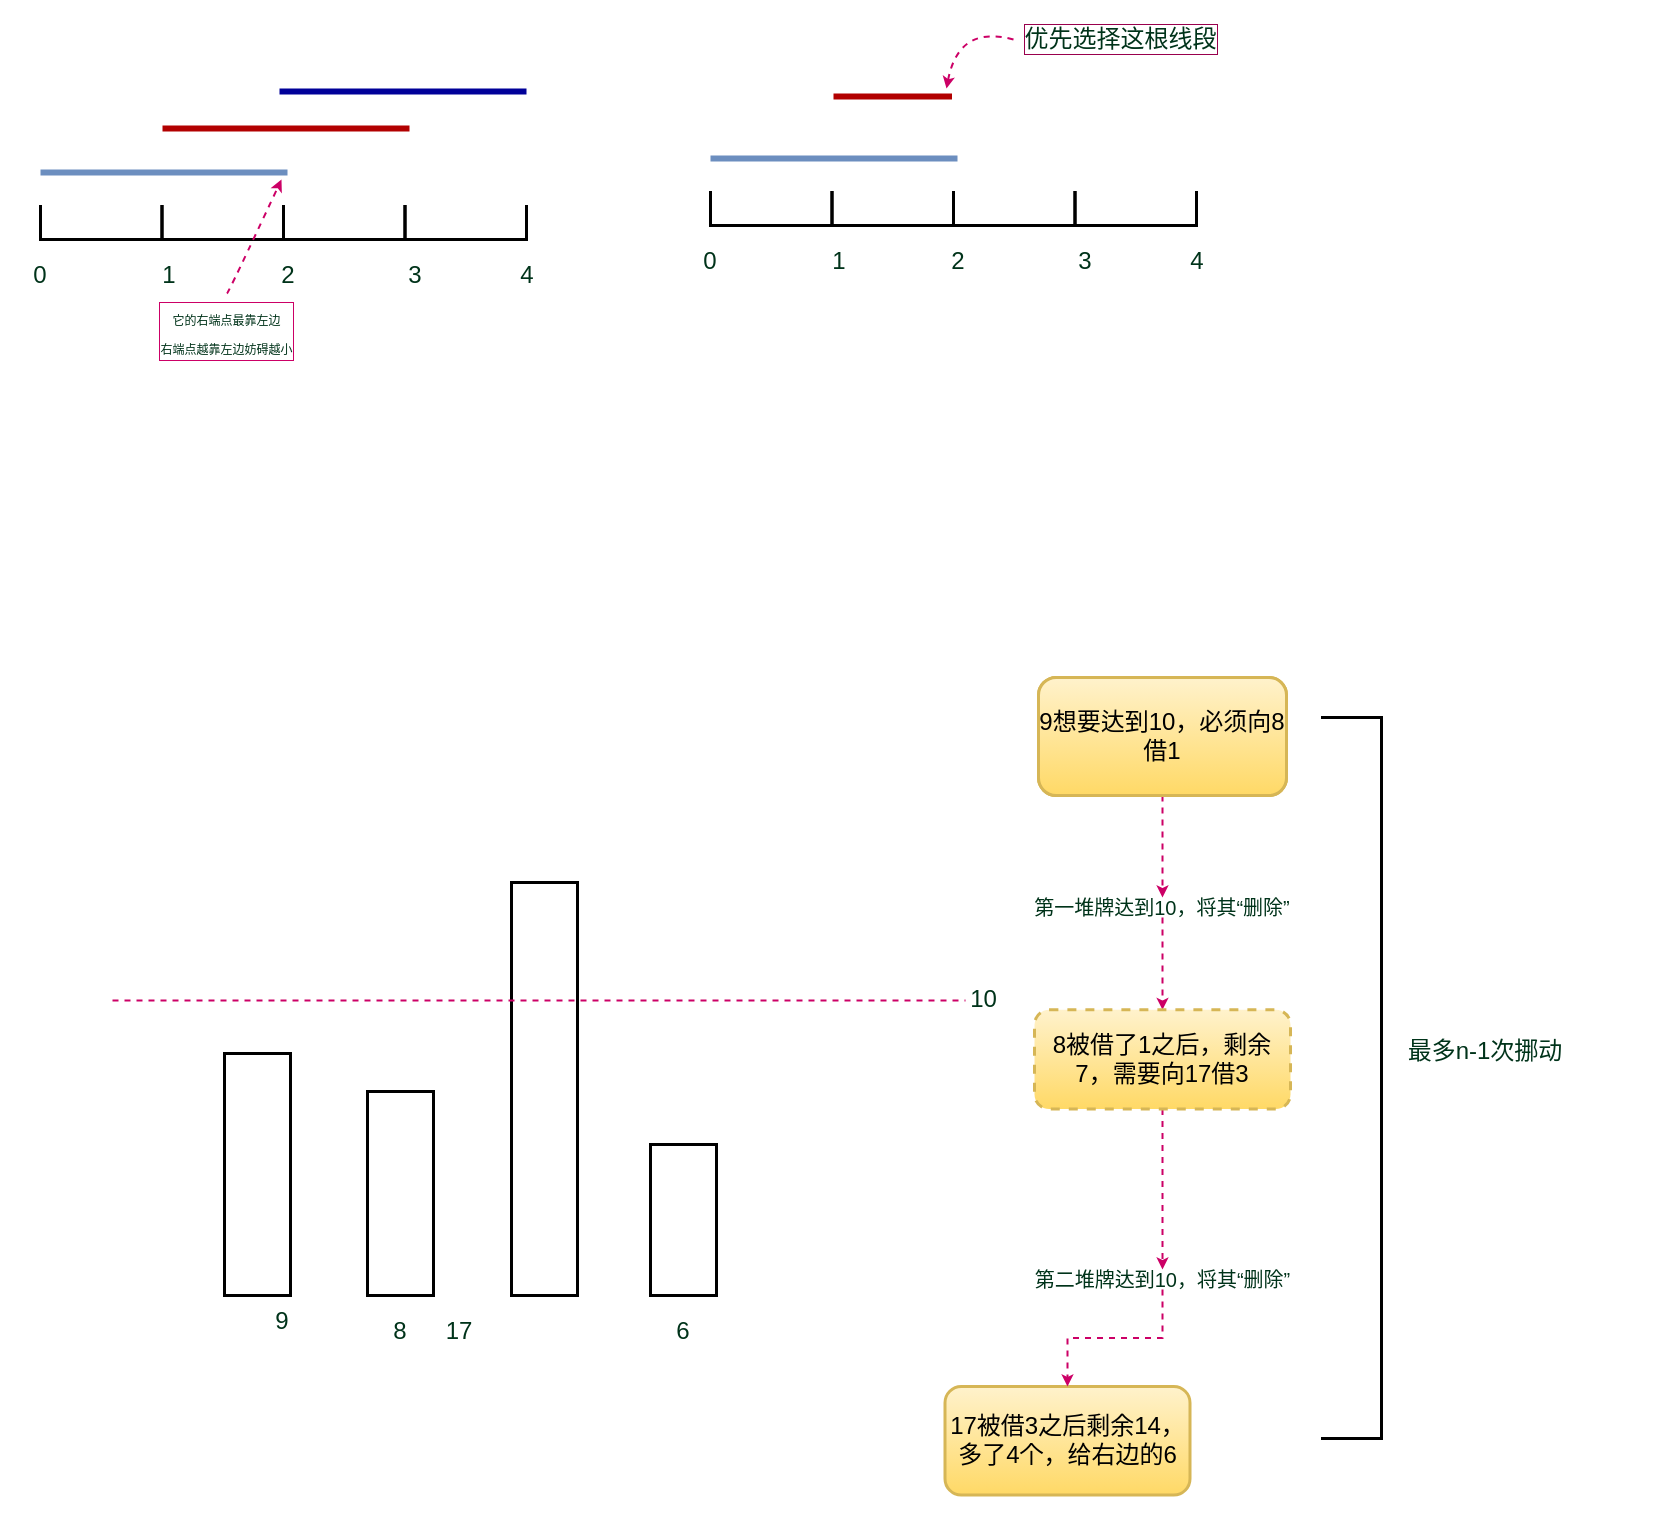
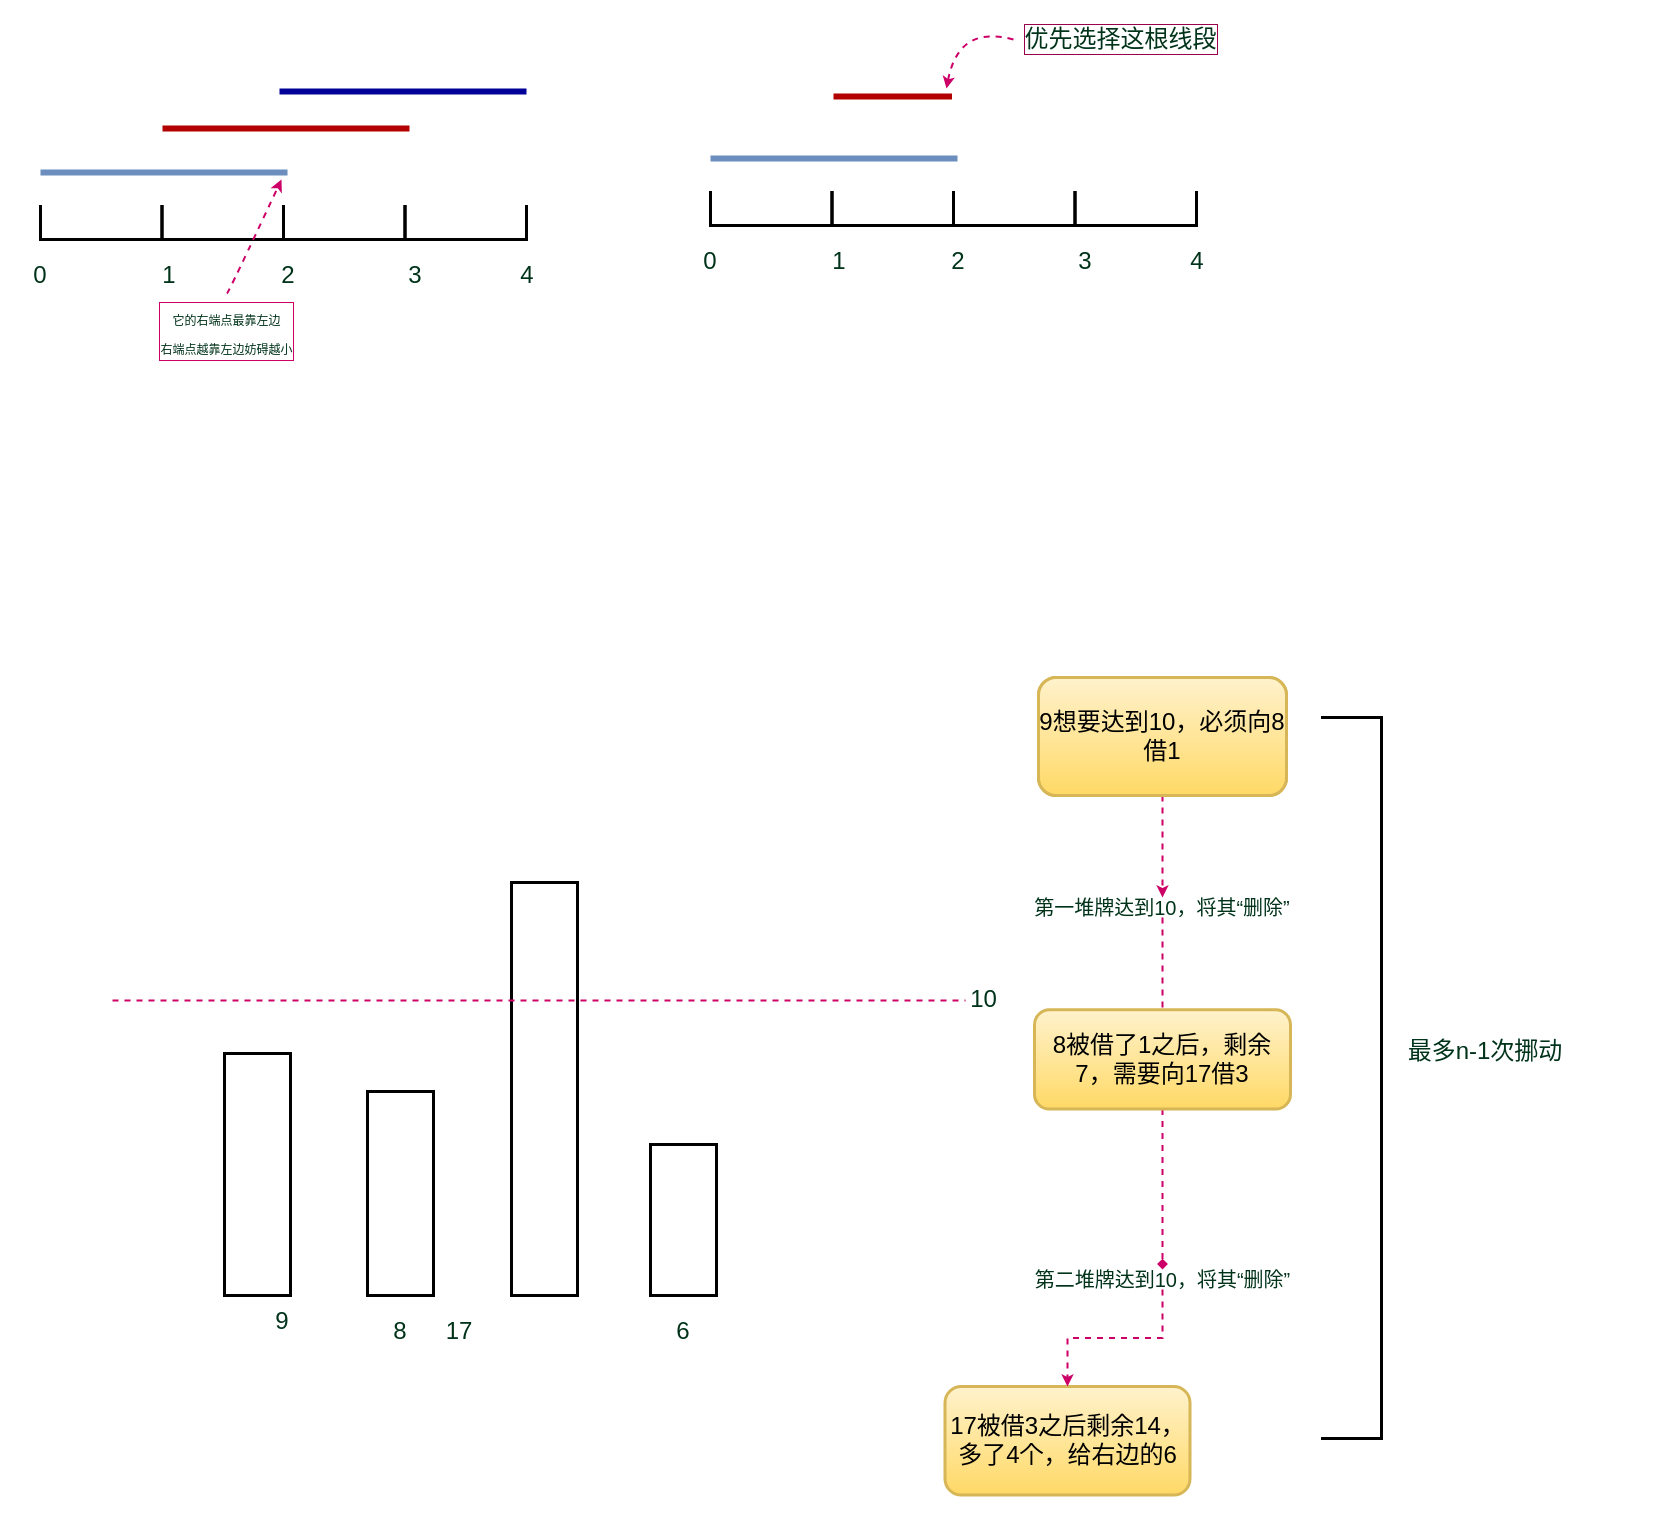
(1163, 1000) -> (1163, 1002)
(1163, 1059) -> (1163, 1059)
(1163, 1259) -> (1163, 1258)
